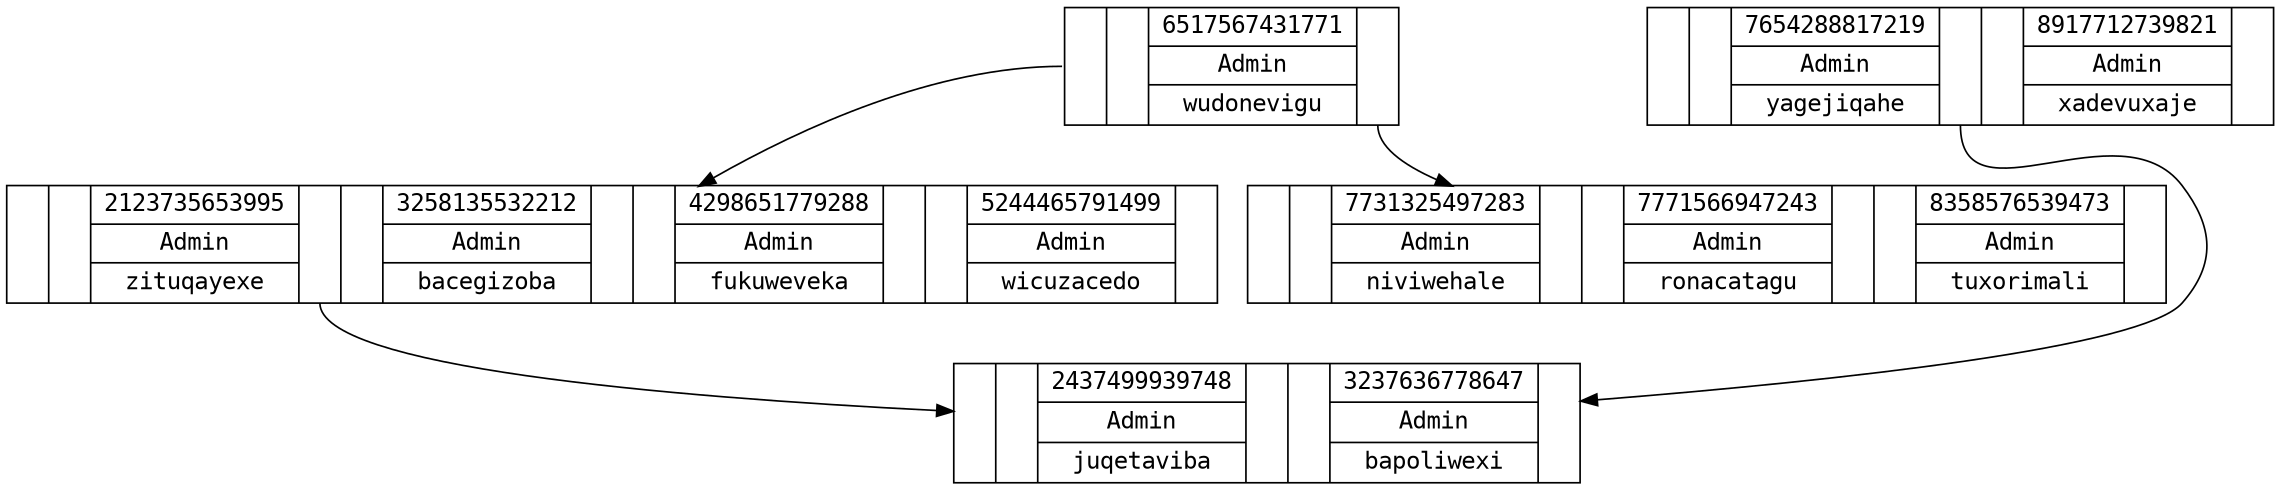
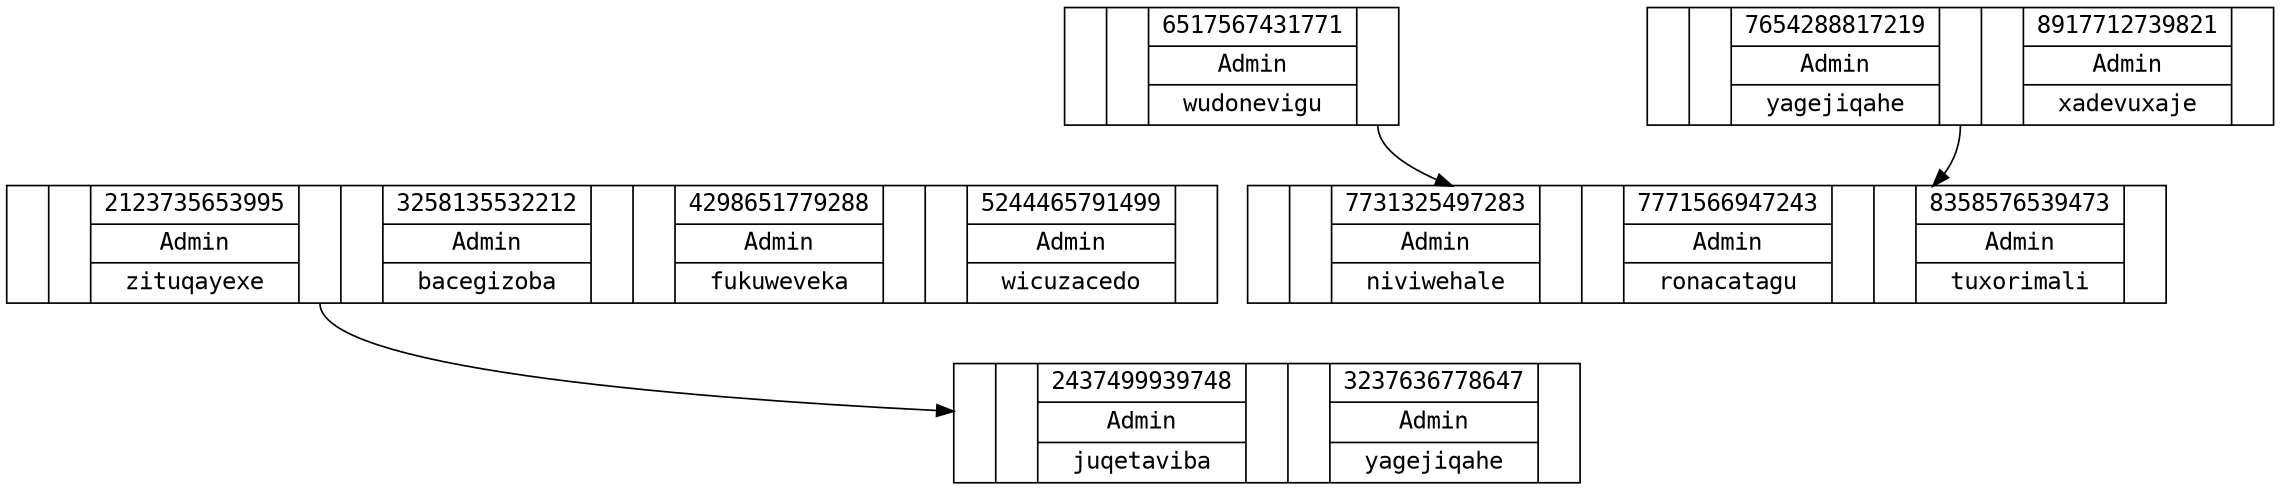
(881, 101) -> none
(2085, 339) -> (1956, 151)
(1434, 462) -> (1434, 462)
